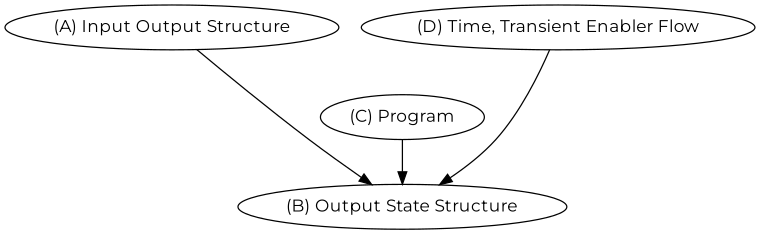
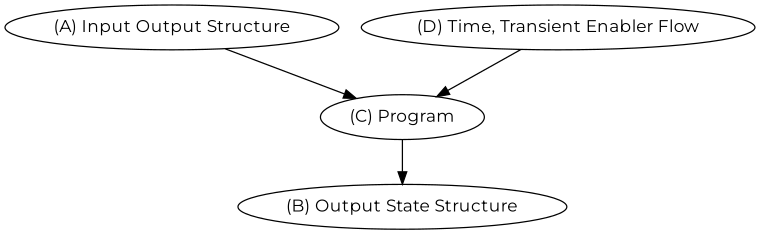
(278, 115) -> (285, 71)
(510, 122) -> (484, 70)
